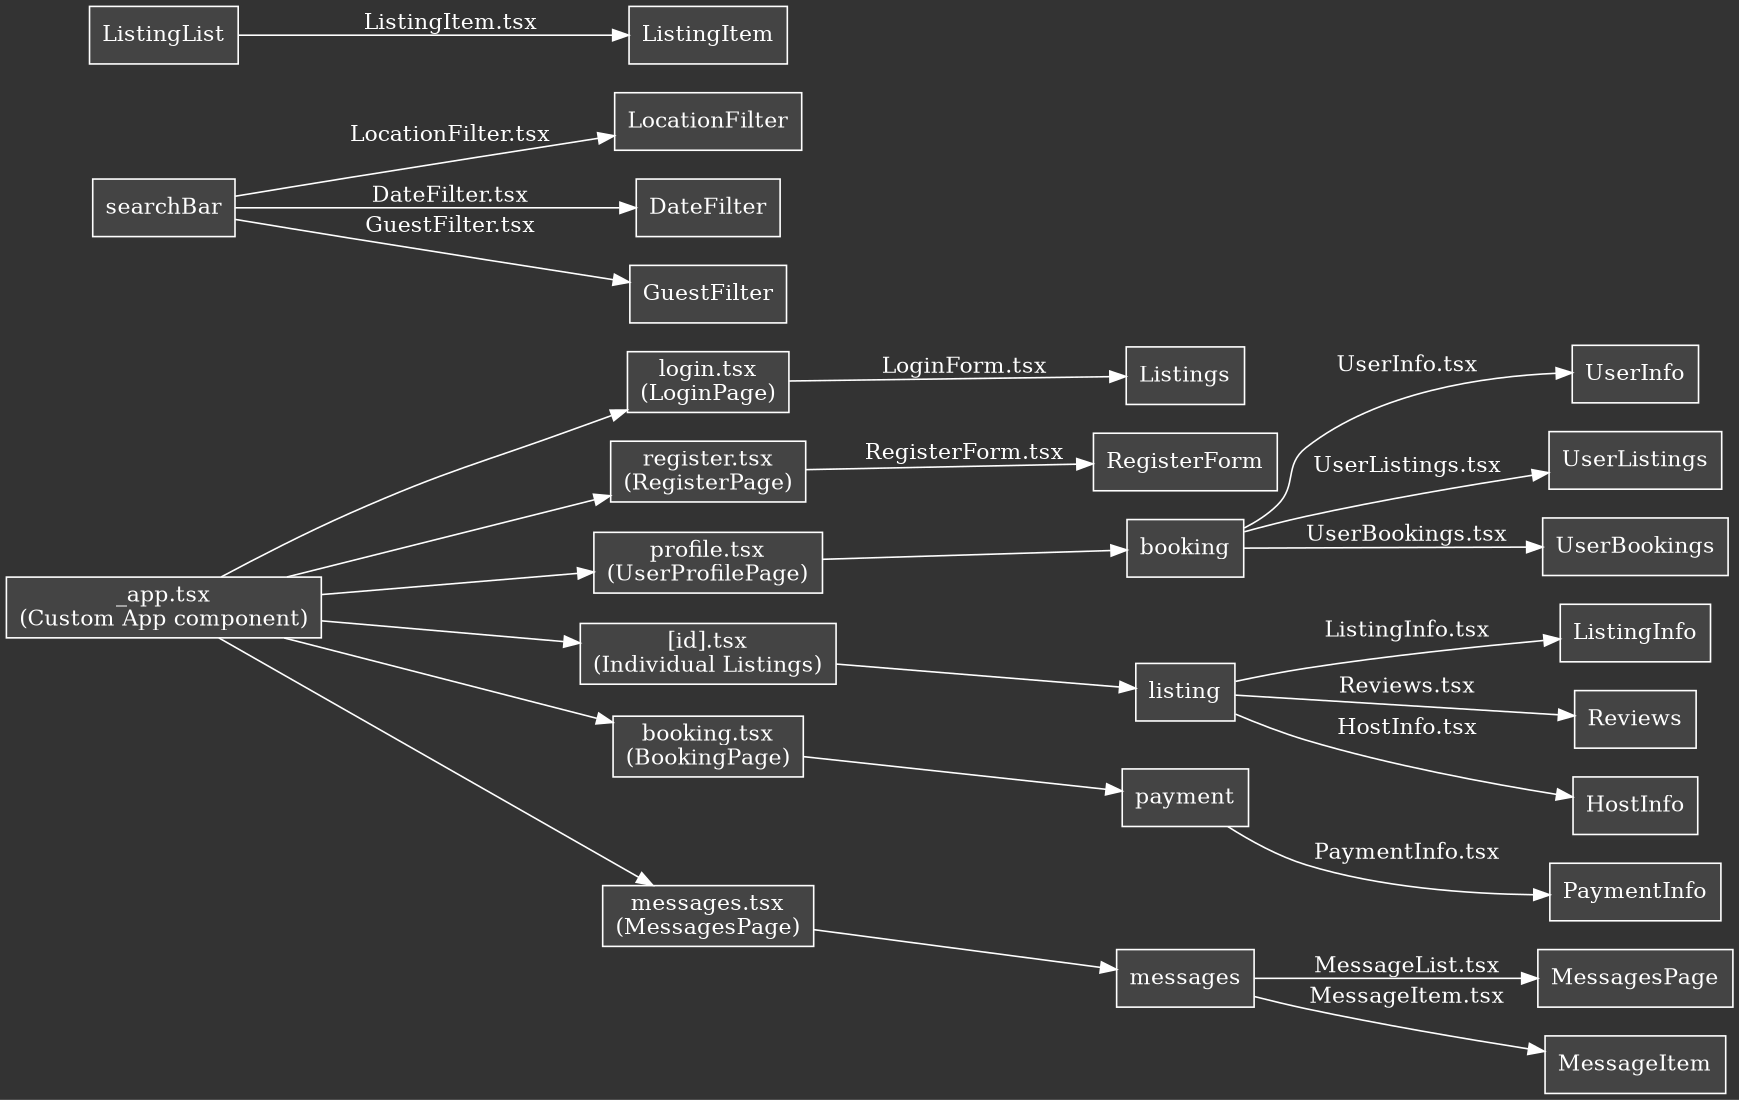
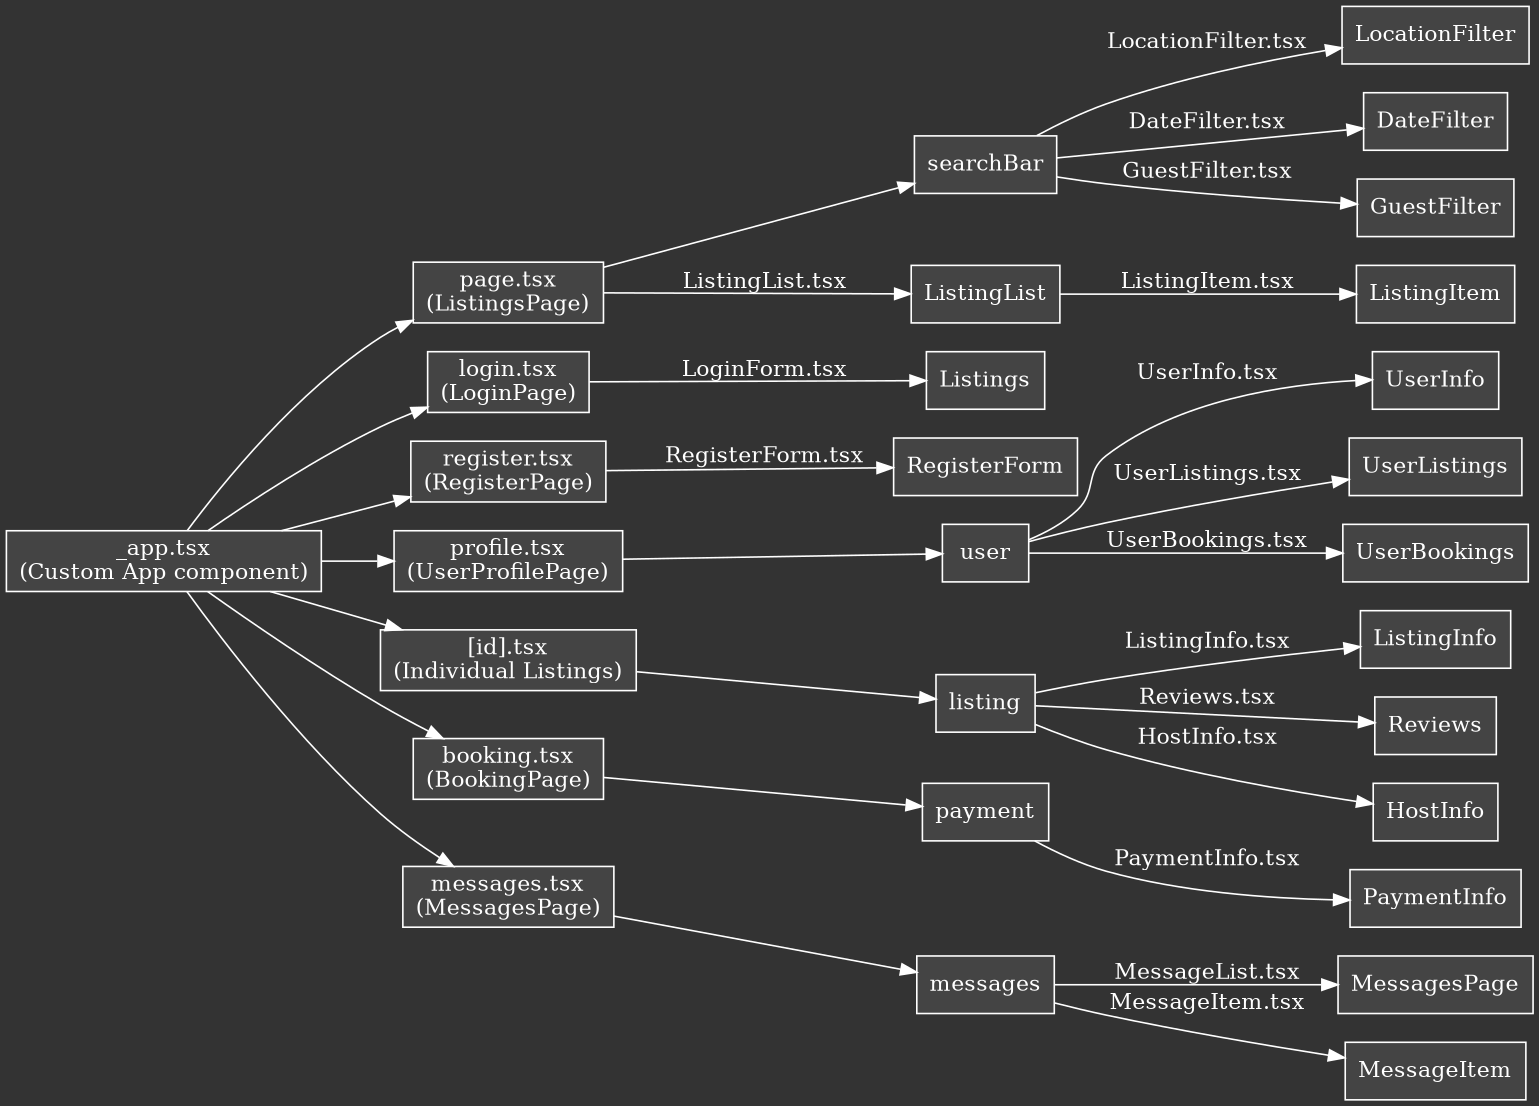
none -> (508, 293)
(1185, 548) -> (986, 553)
